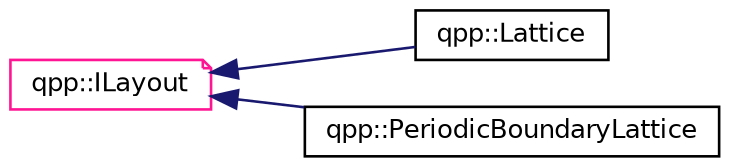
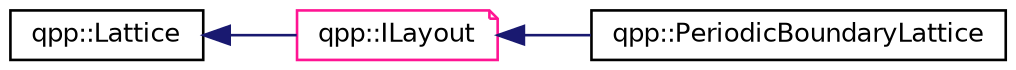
(327, 58) -> (263, 35)
